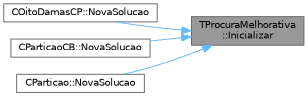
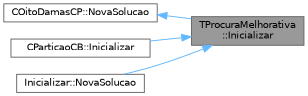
(149, 27) -> (179, 17)
(81, 48) -> (81, 48)
(81, 83) -> (81, 83)
